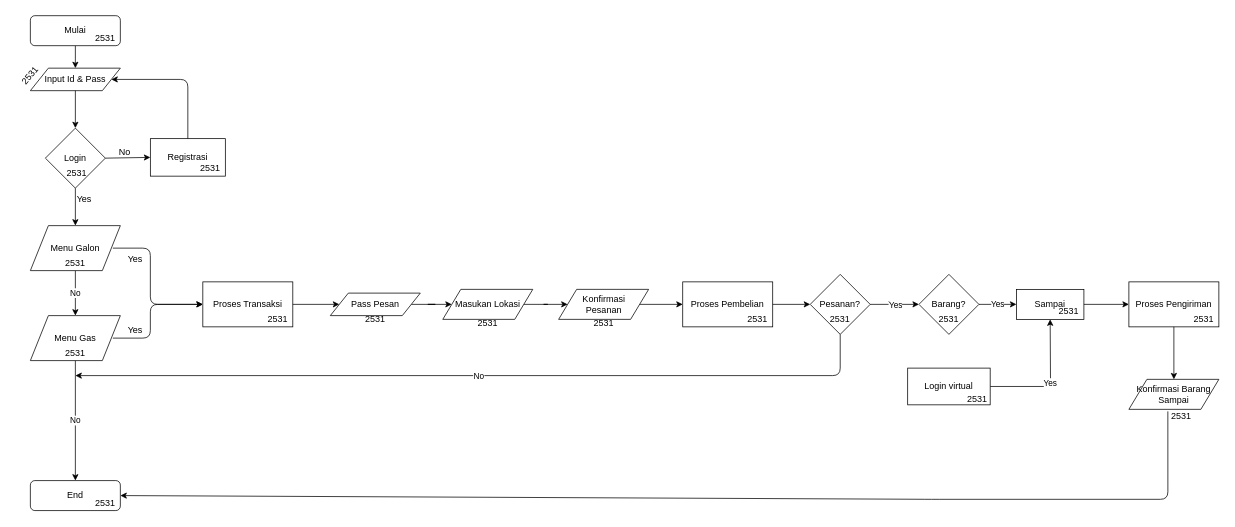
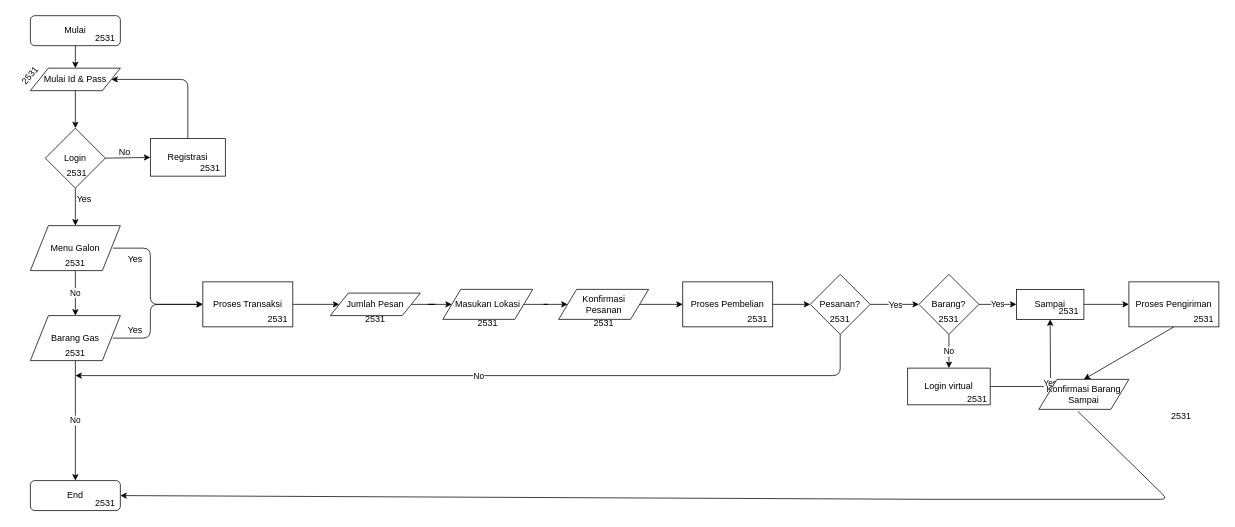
(75, 79) -> (75, 79)
(375, 304) -> (375, 304)
(75, 338) -> (75, 338)
none -> (949, 354)
(1174, 394) -> (1084, 394)
